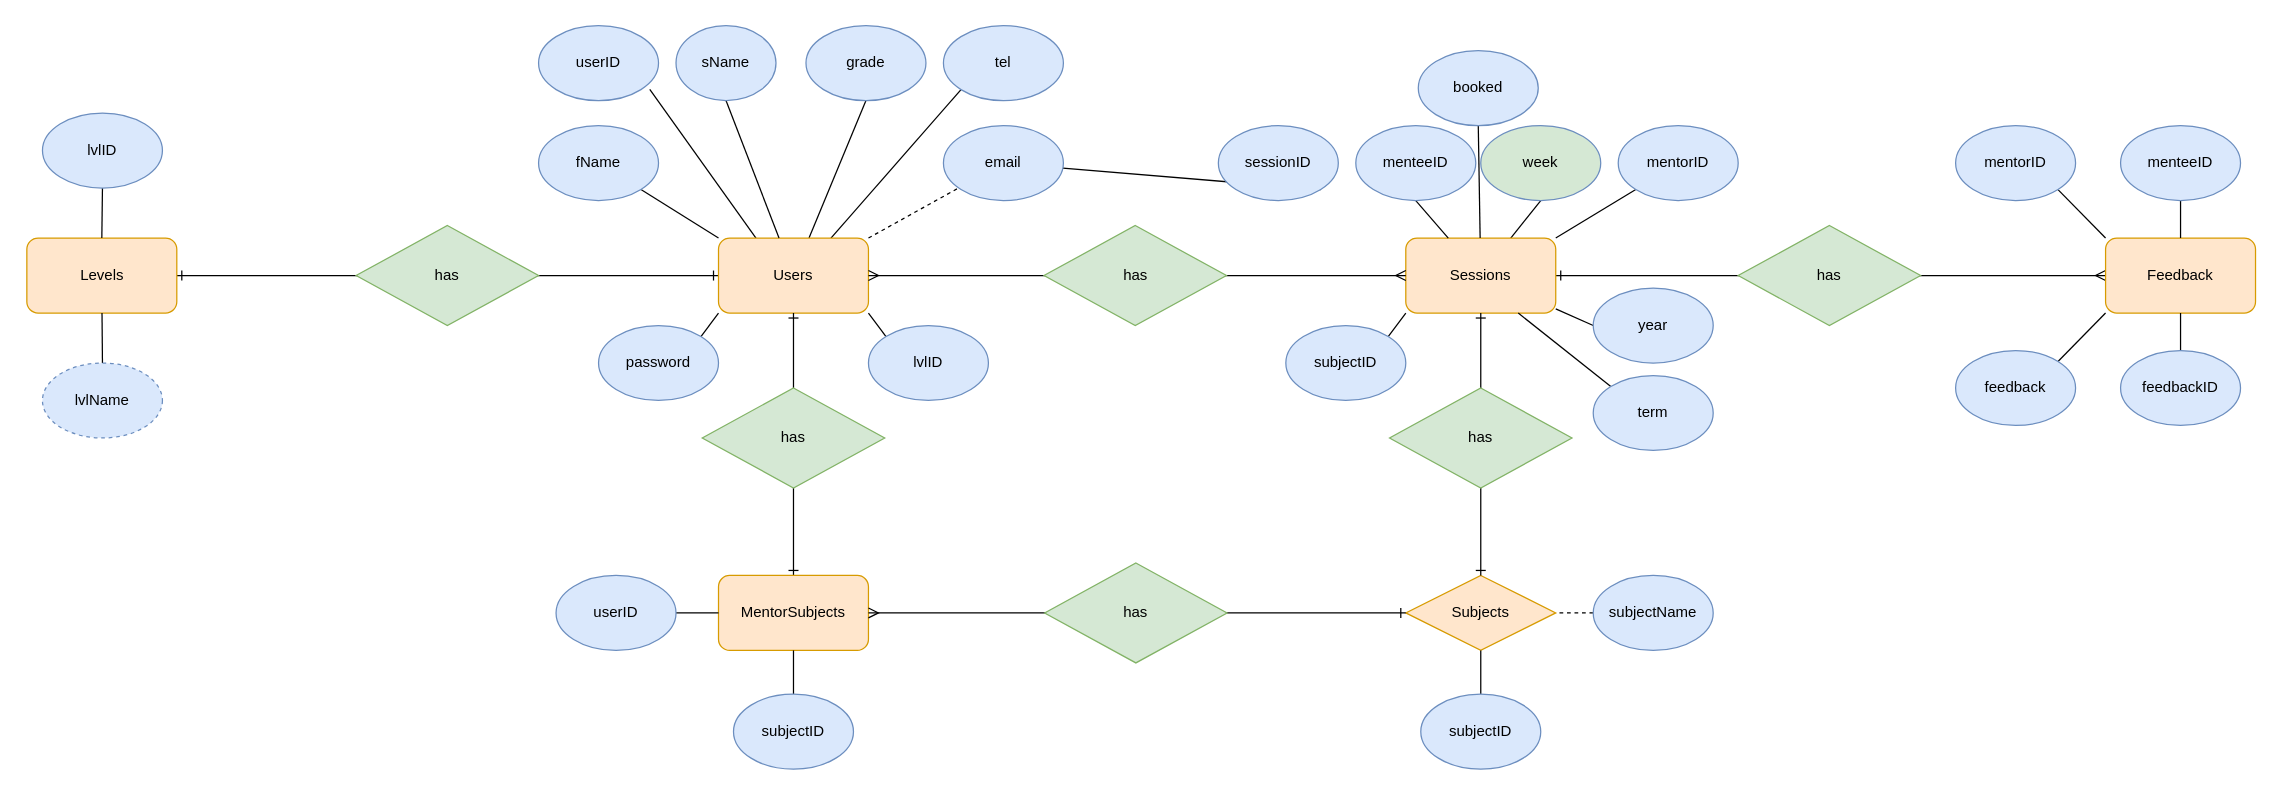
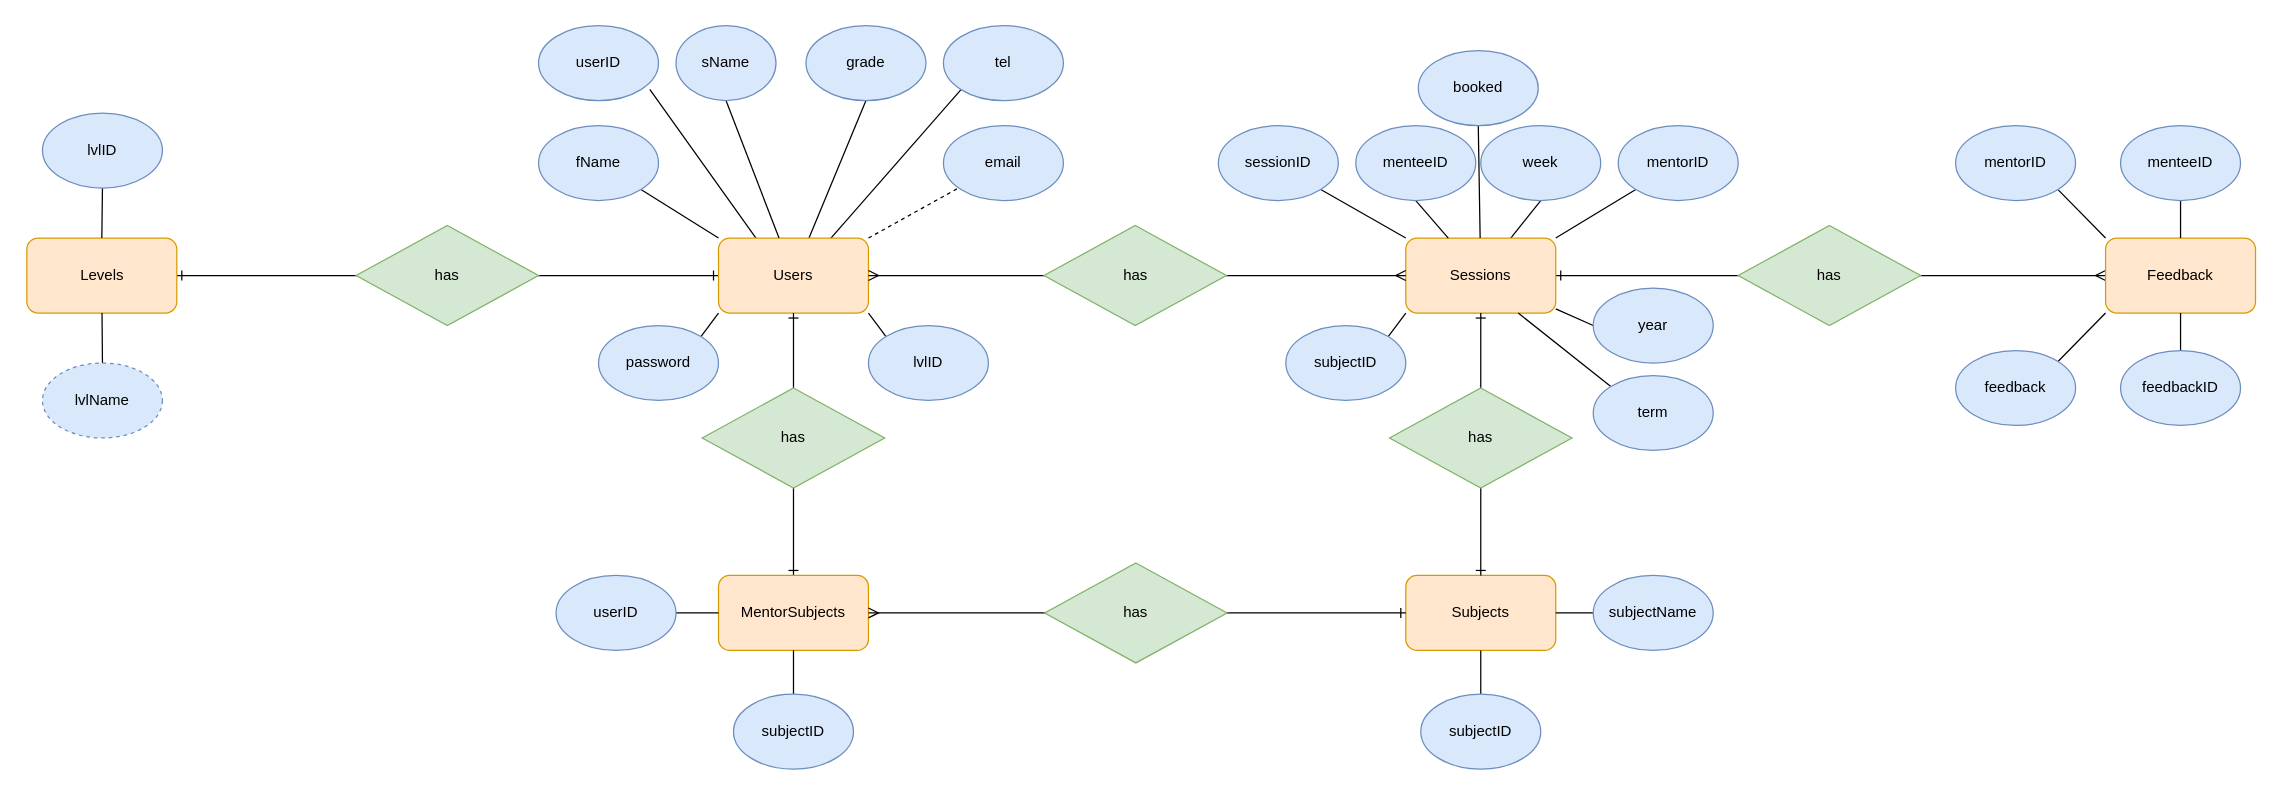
(1541, 163) -> (1541, 163)
(1145, 175) -> (1363, 214)
(1481, 613) -> (1481, 613)
(1573, 613) -> (1573, 613)
